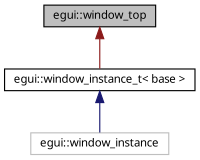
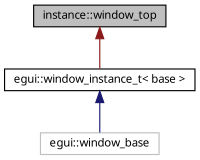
(100, 16) -> (100, 16)
(100, 144) -> (100, 144)
